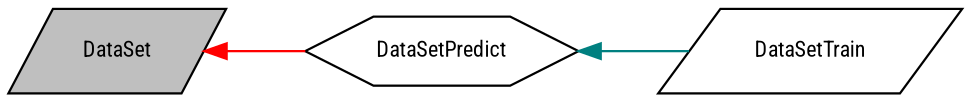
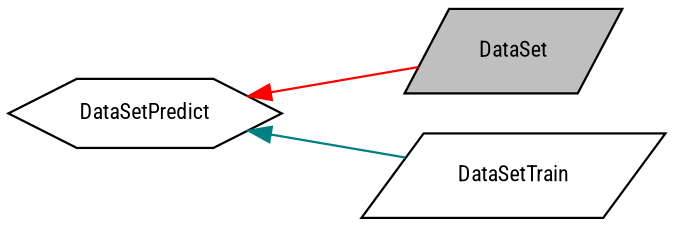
(266, 51) -> (345, 80)
